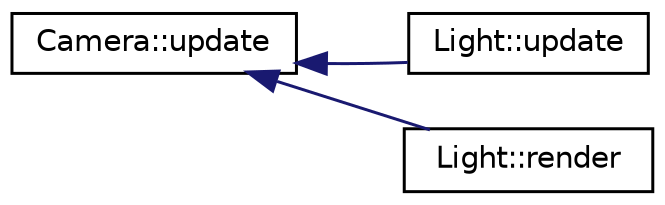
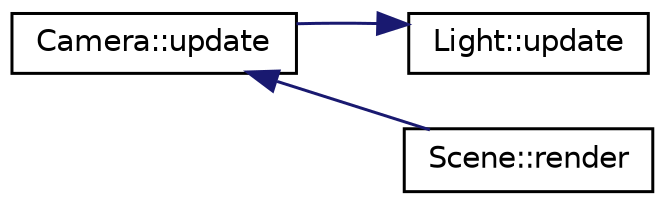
(367, 63) -> (337, 23)
(529, 160) -> (529, 160)
